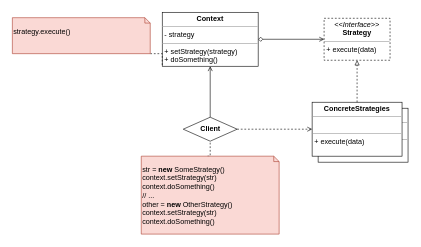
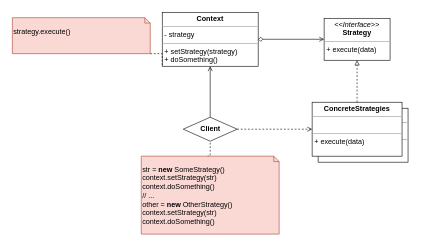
(357, 39) -> (357, 39)
